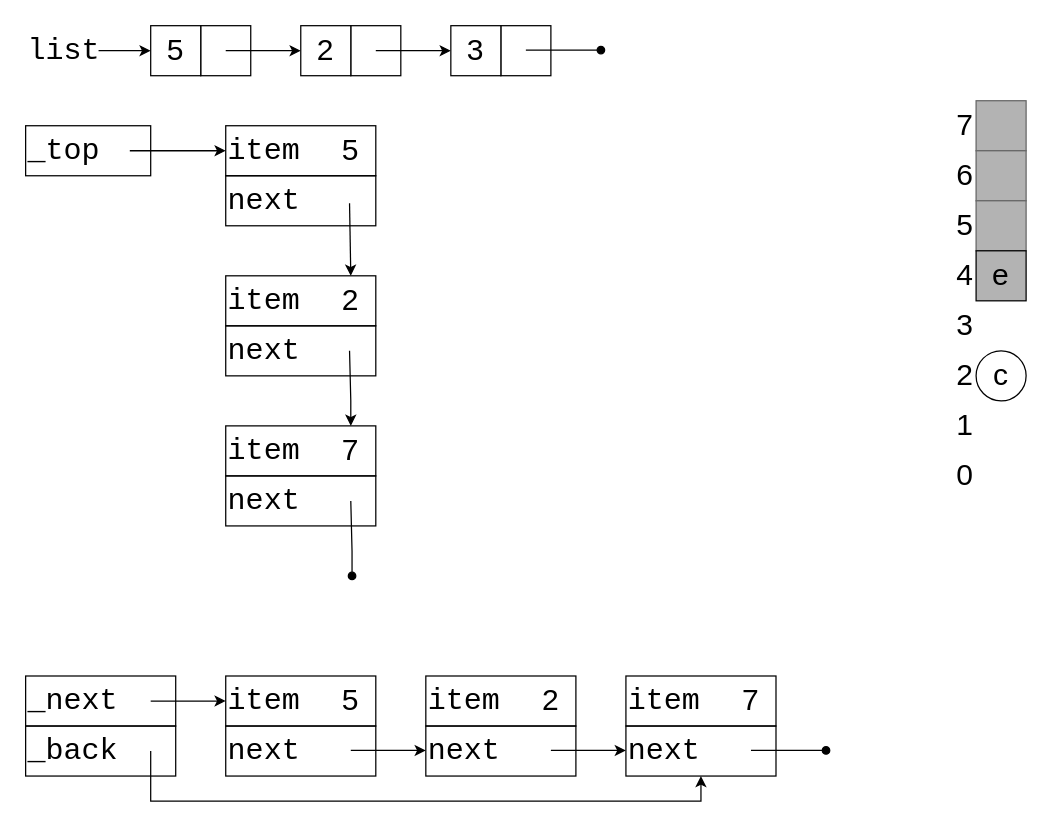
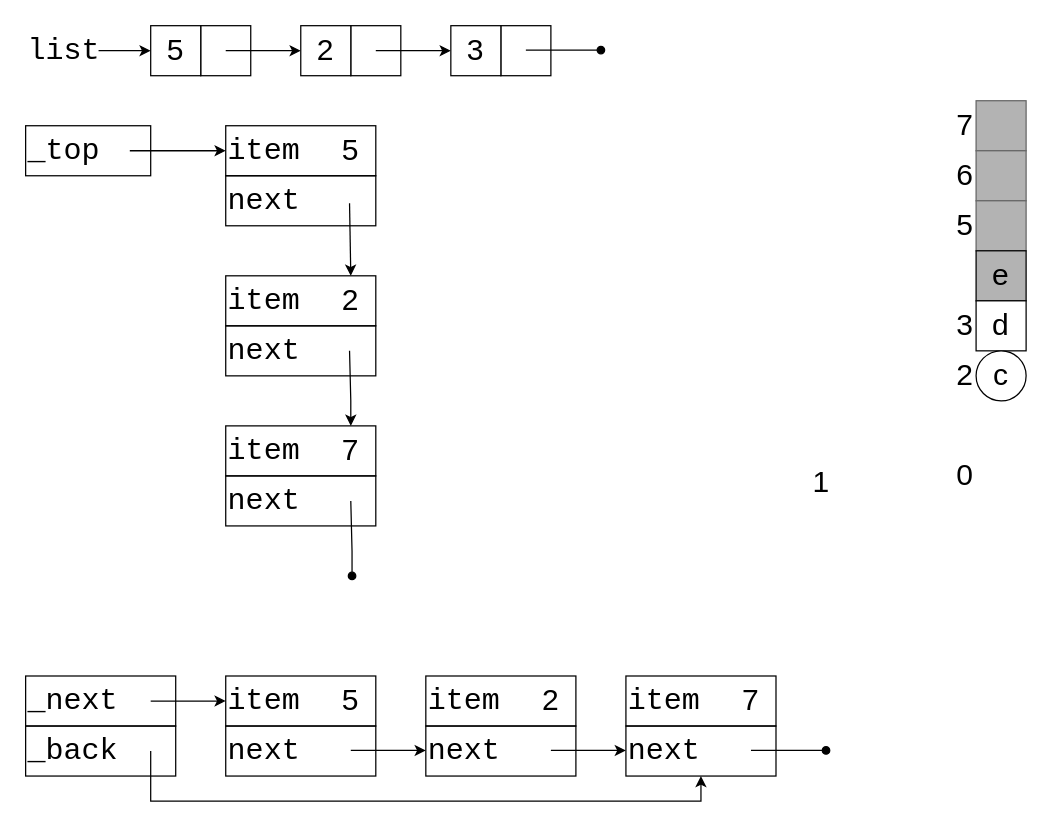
(951, 276) -> none
none -> (1001, 326)
(951, 426) -> (807, 482)
